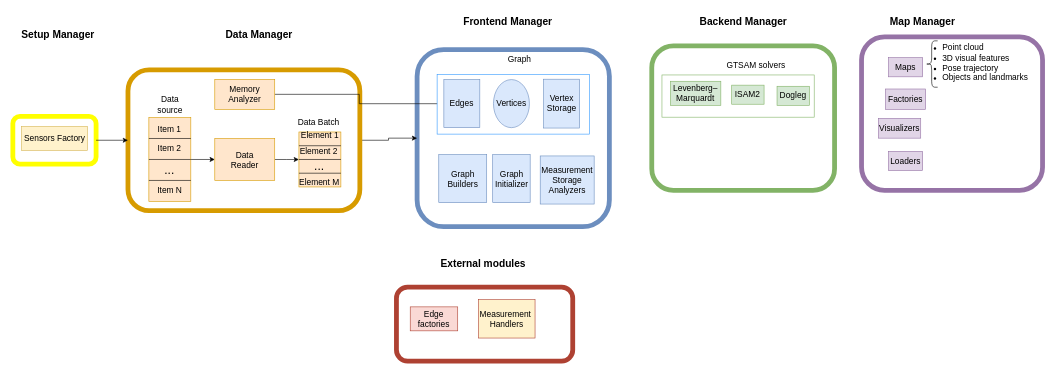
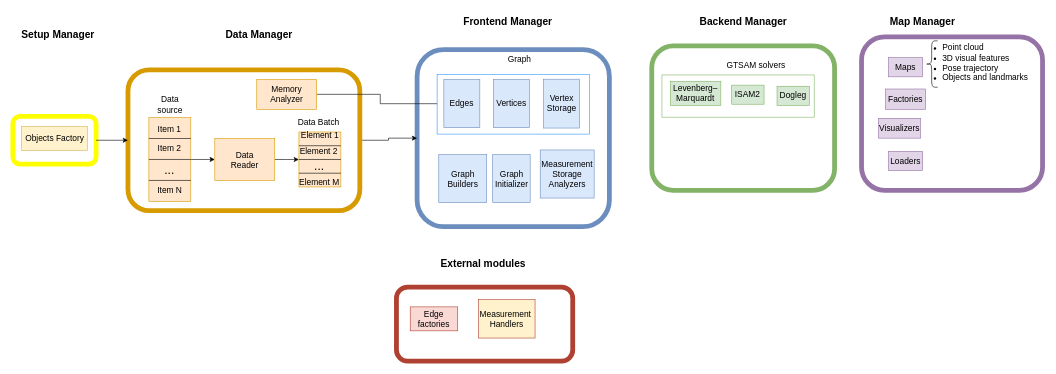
(244, 94) -> (286, 94)
(511, 104) -> (511, 104)
(54, 138) -> (54, 138)
(567, 180) -> (567, 174)
